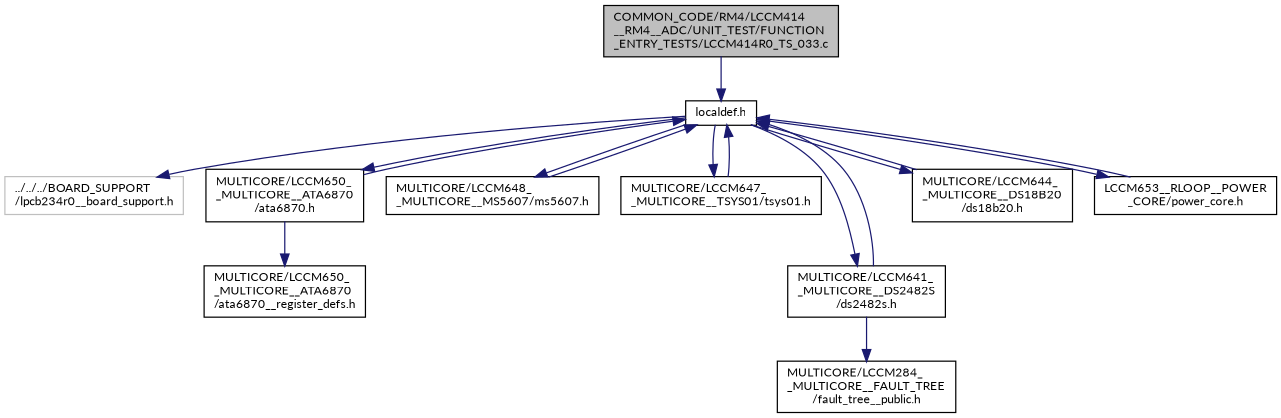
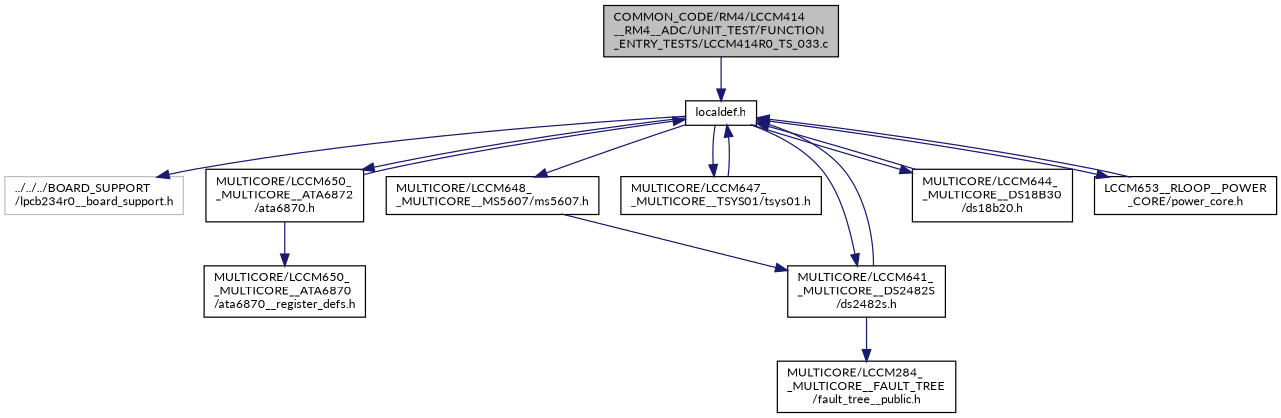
(617, 154) -> (668, 241)
(285, 196) -> (285, 196)
(992, 196) -> (992, 196)
